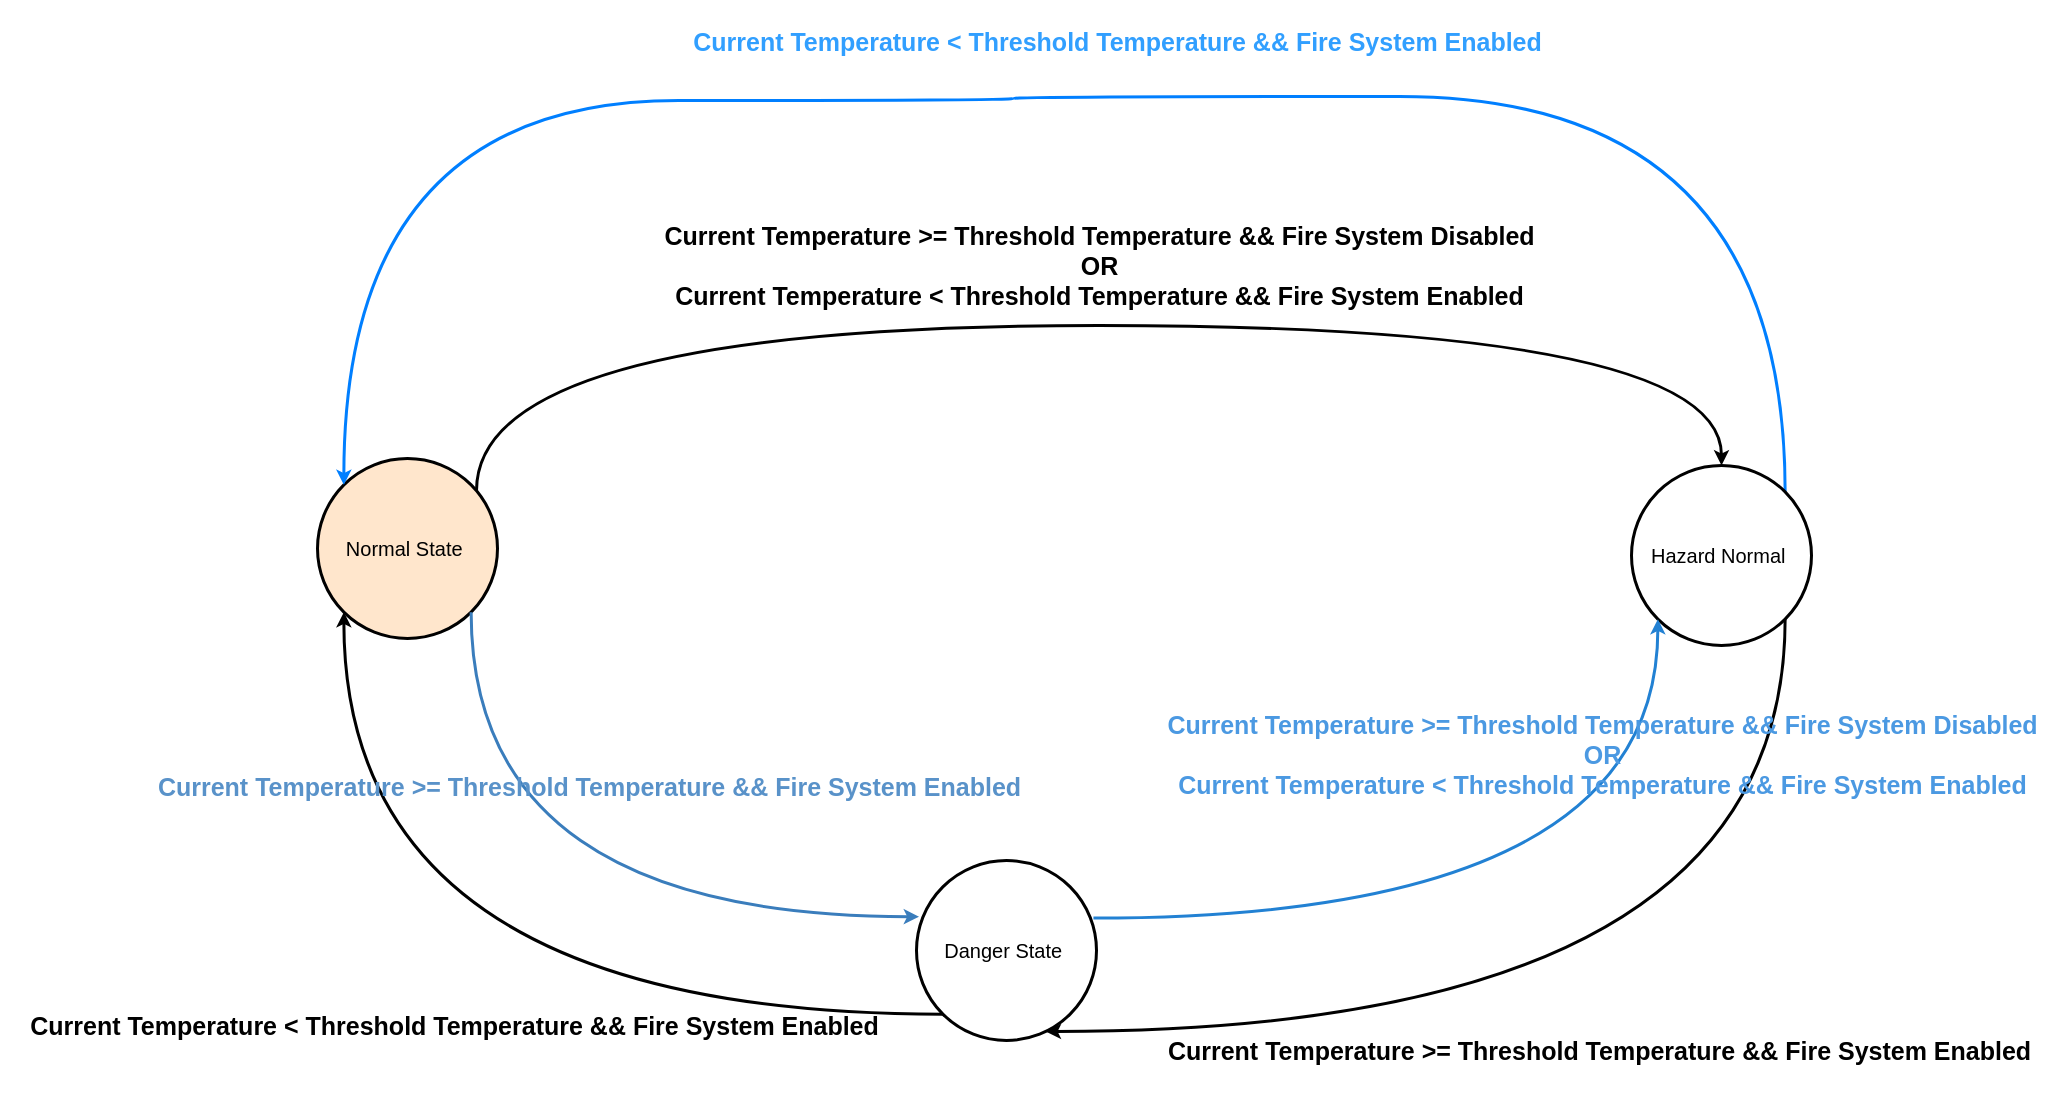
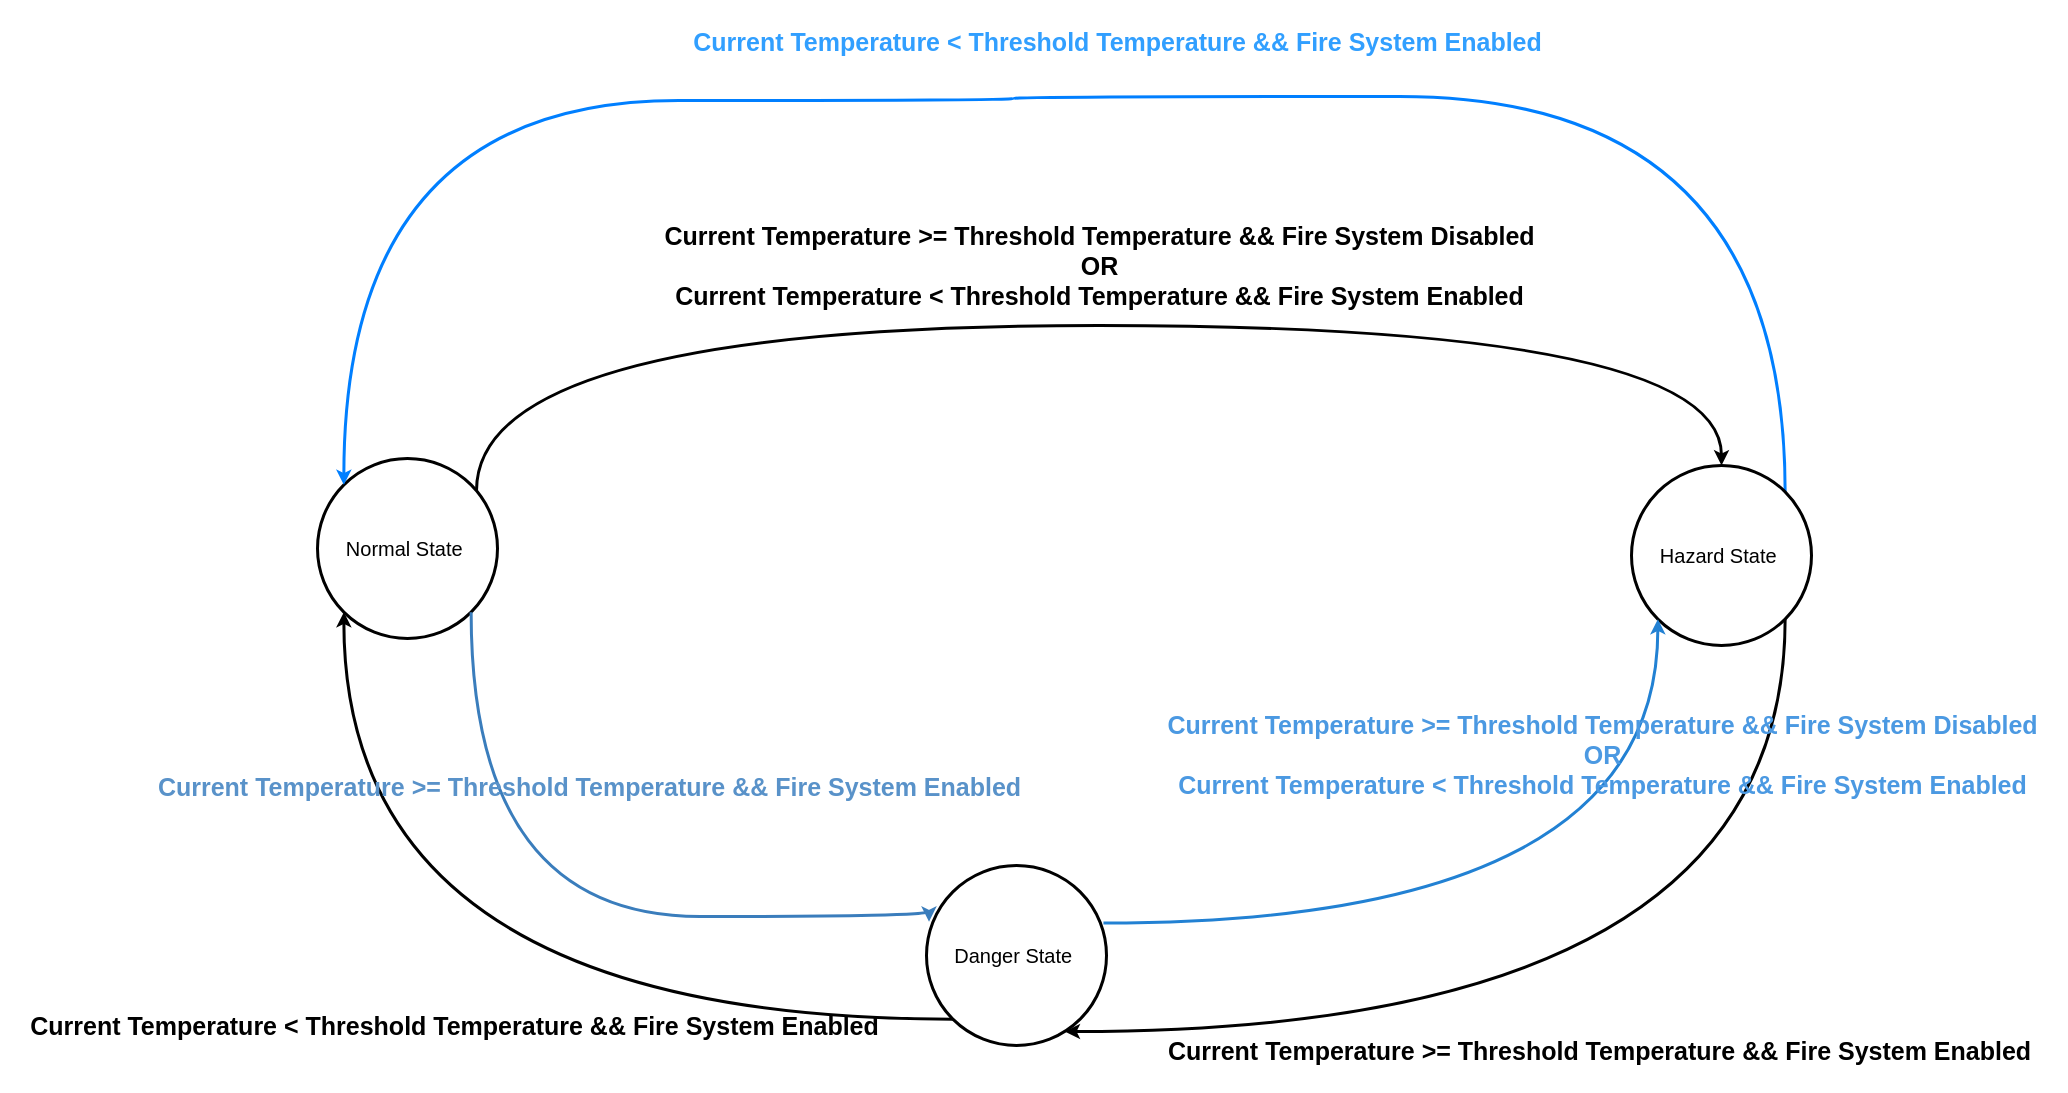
(408, 549) -> (408, 549)
(1722, 556) -> (1722, 556)
(1007, 951) -> (1017, 956)
